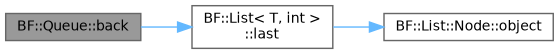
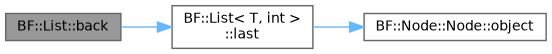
(73, 27) -> (63, 27)
(469, 27) -> (455, 27)
